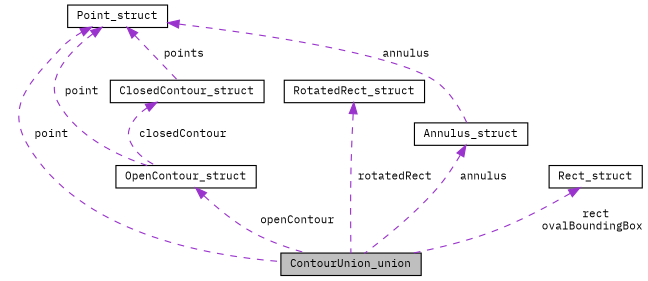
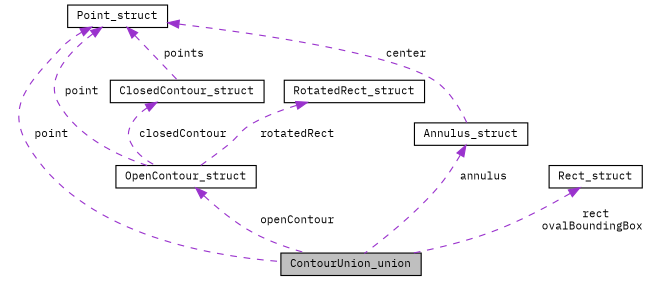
(403, 54) -> (403, 54)
(351, 184) -> (244, 129)
